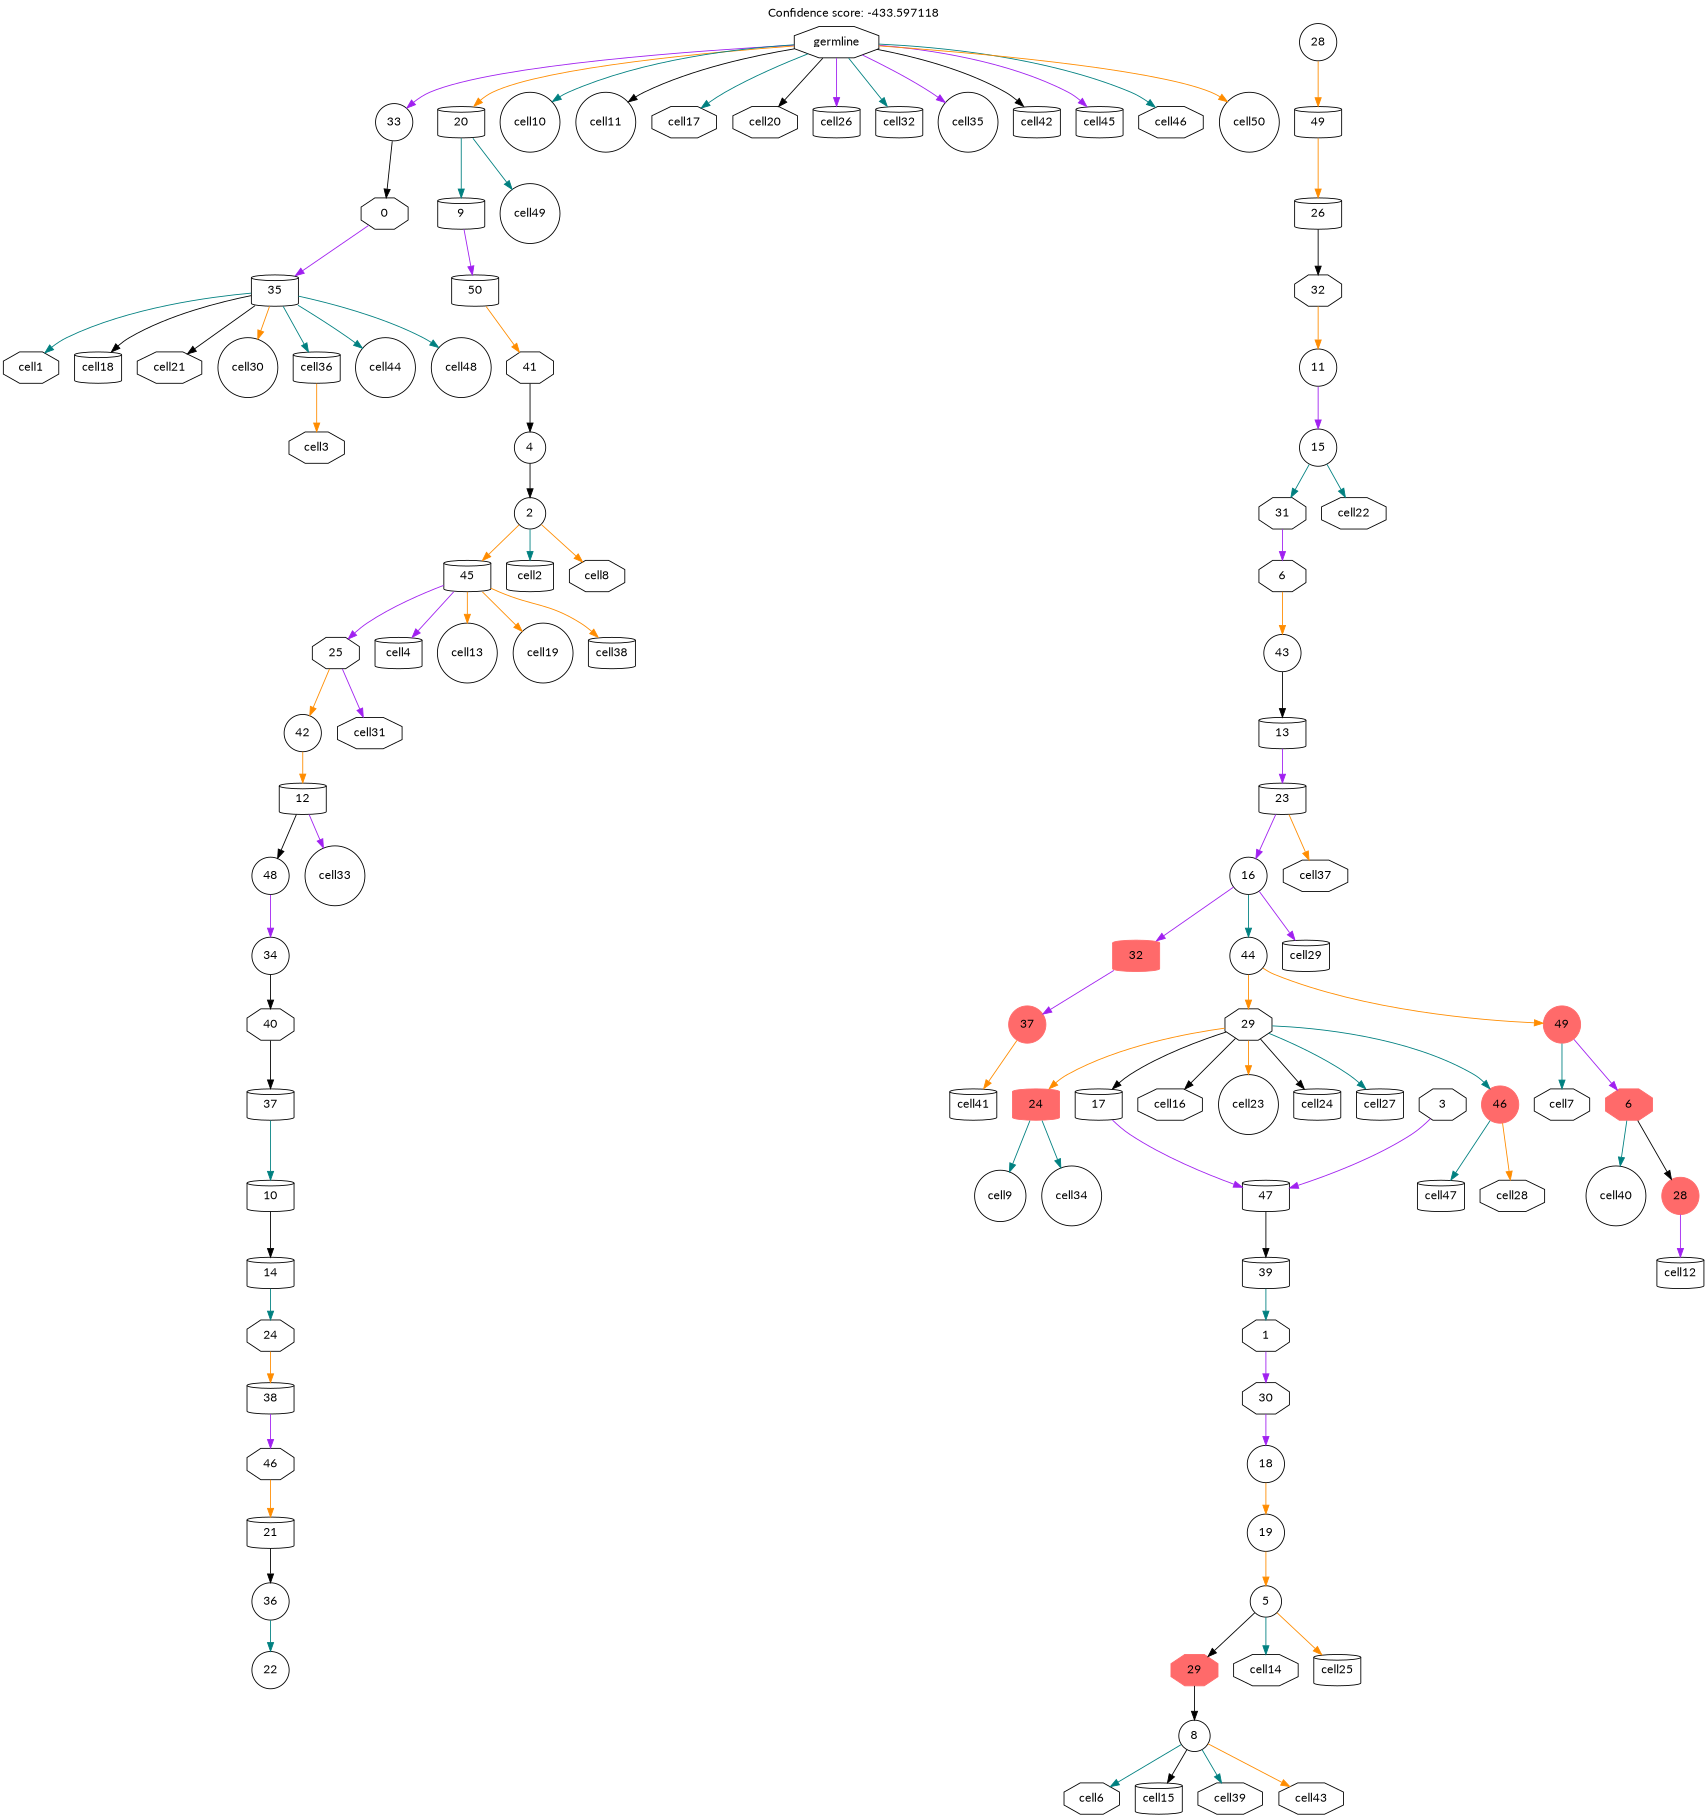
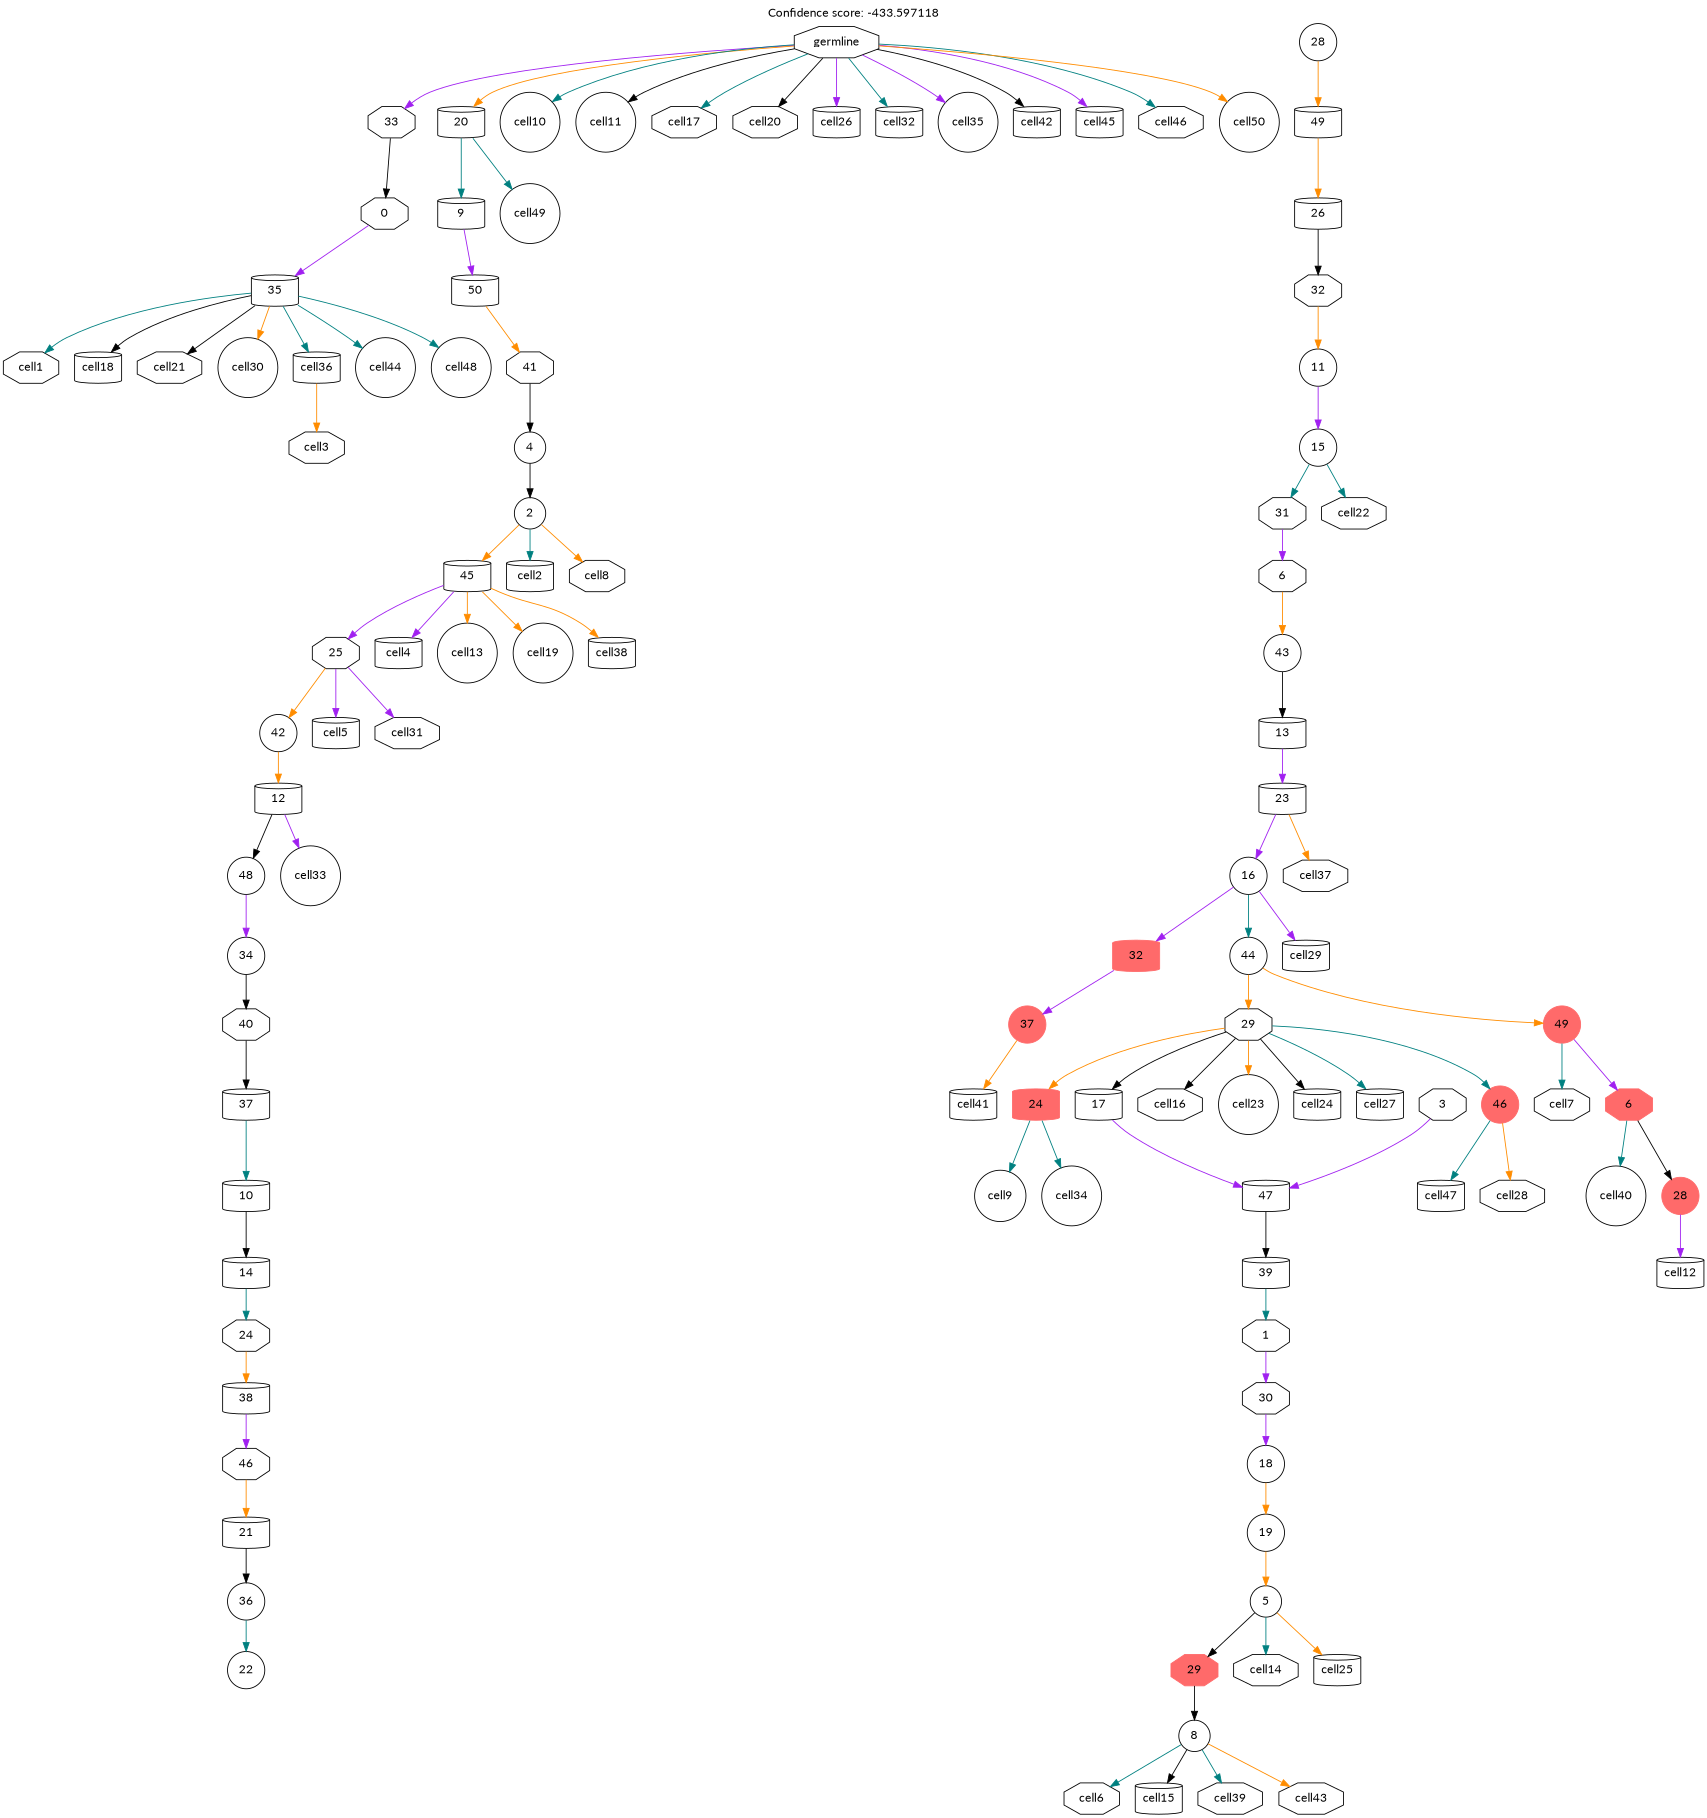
(394, 122) -> (392, 122)
none -> (336, 733)
